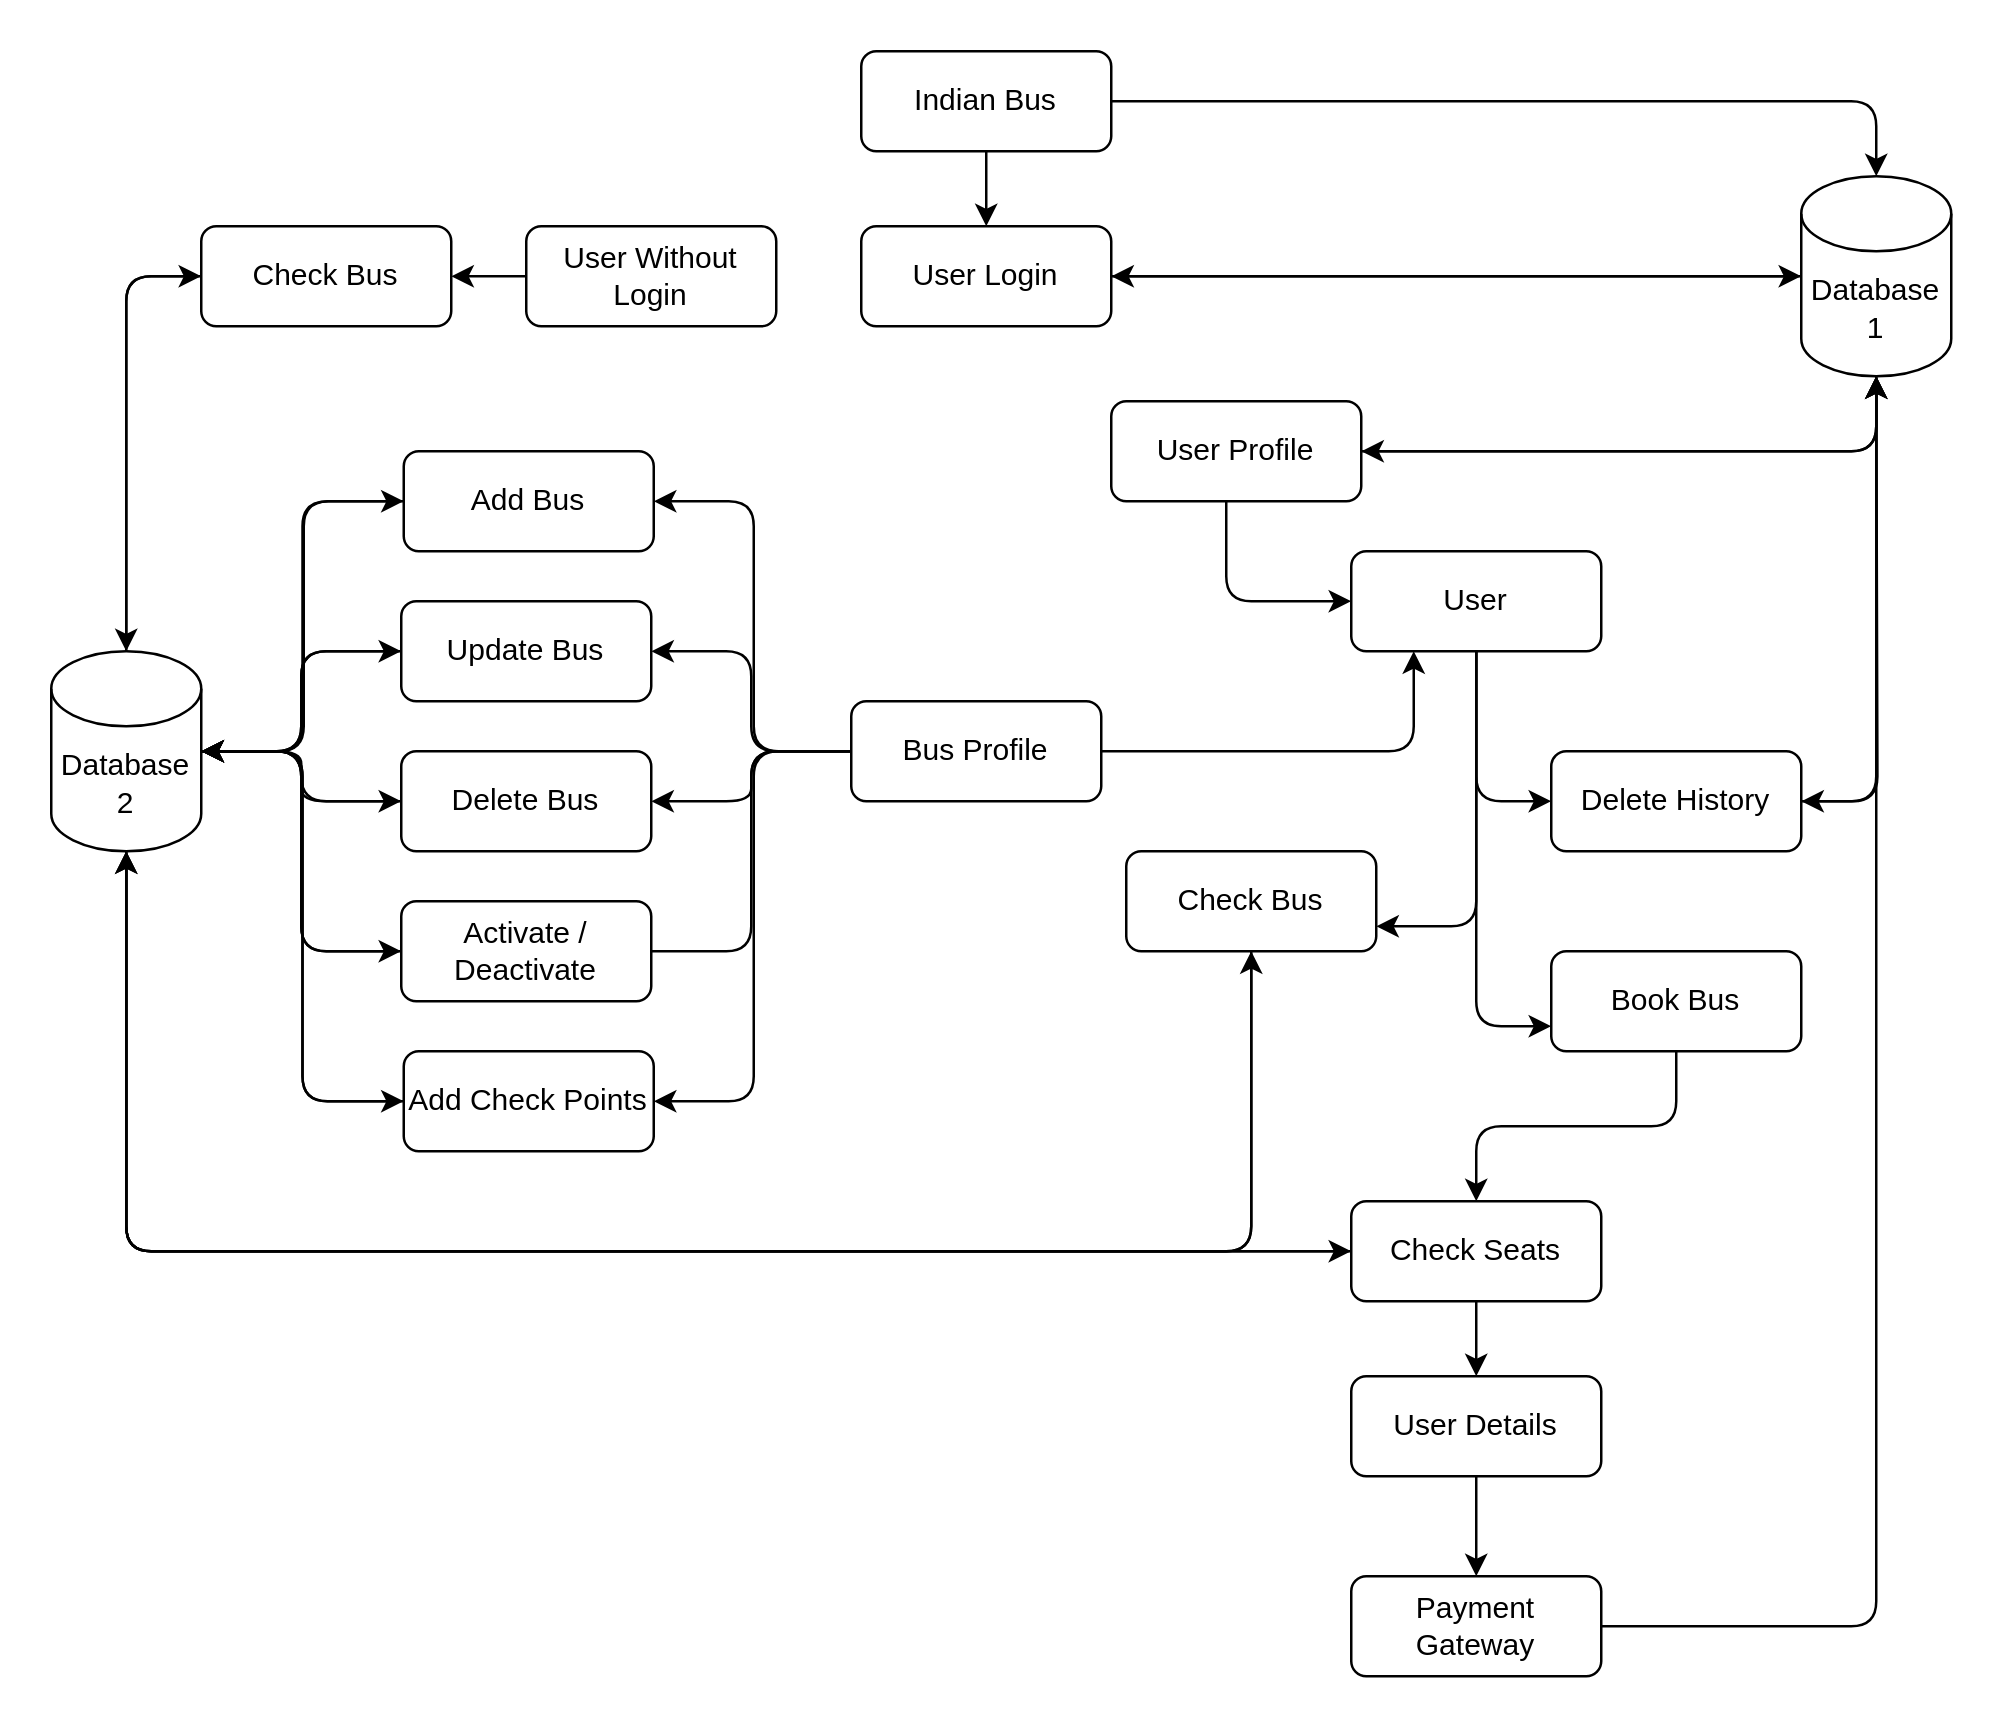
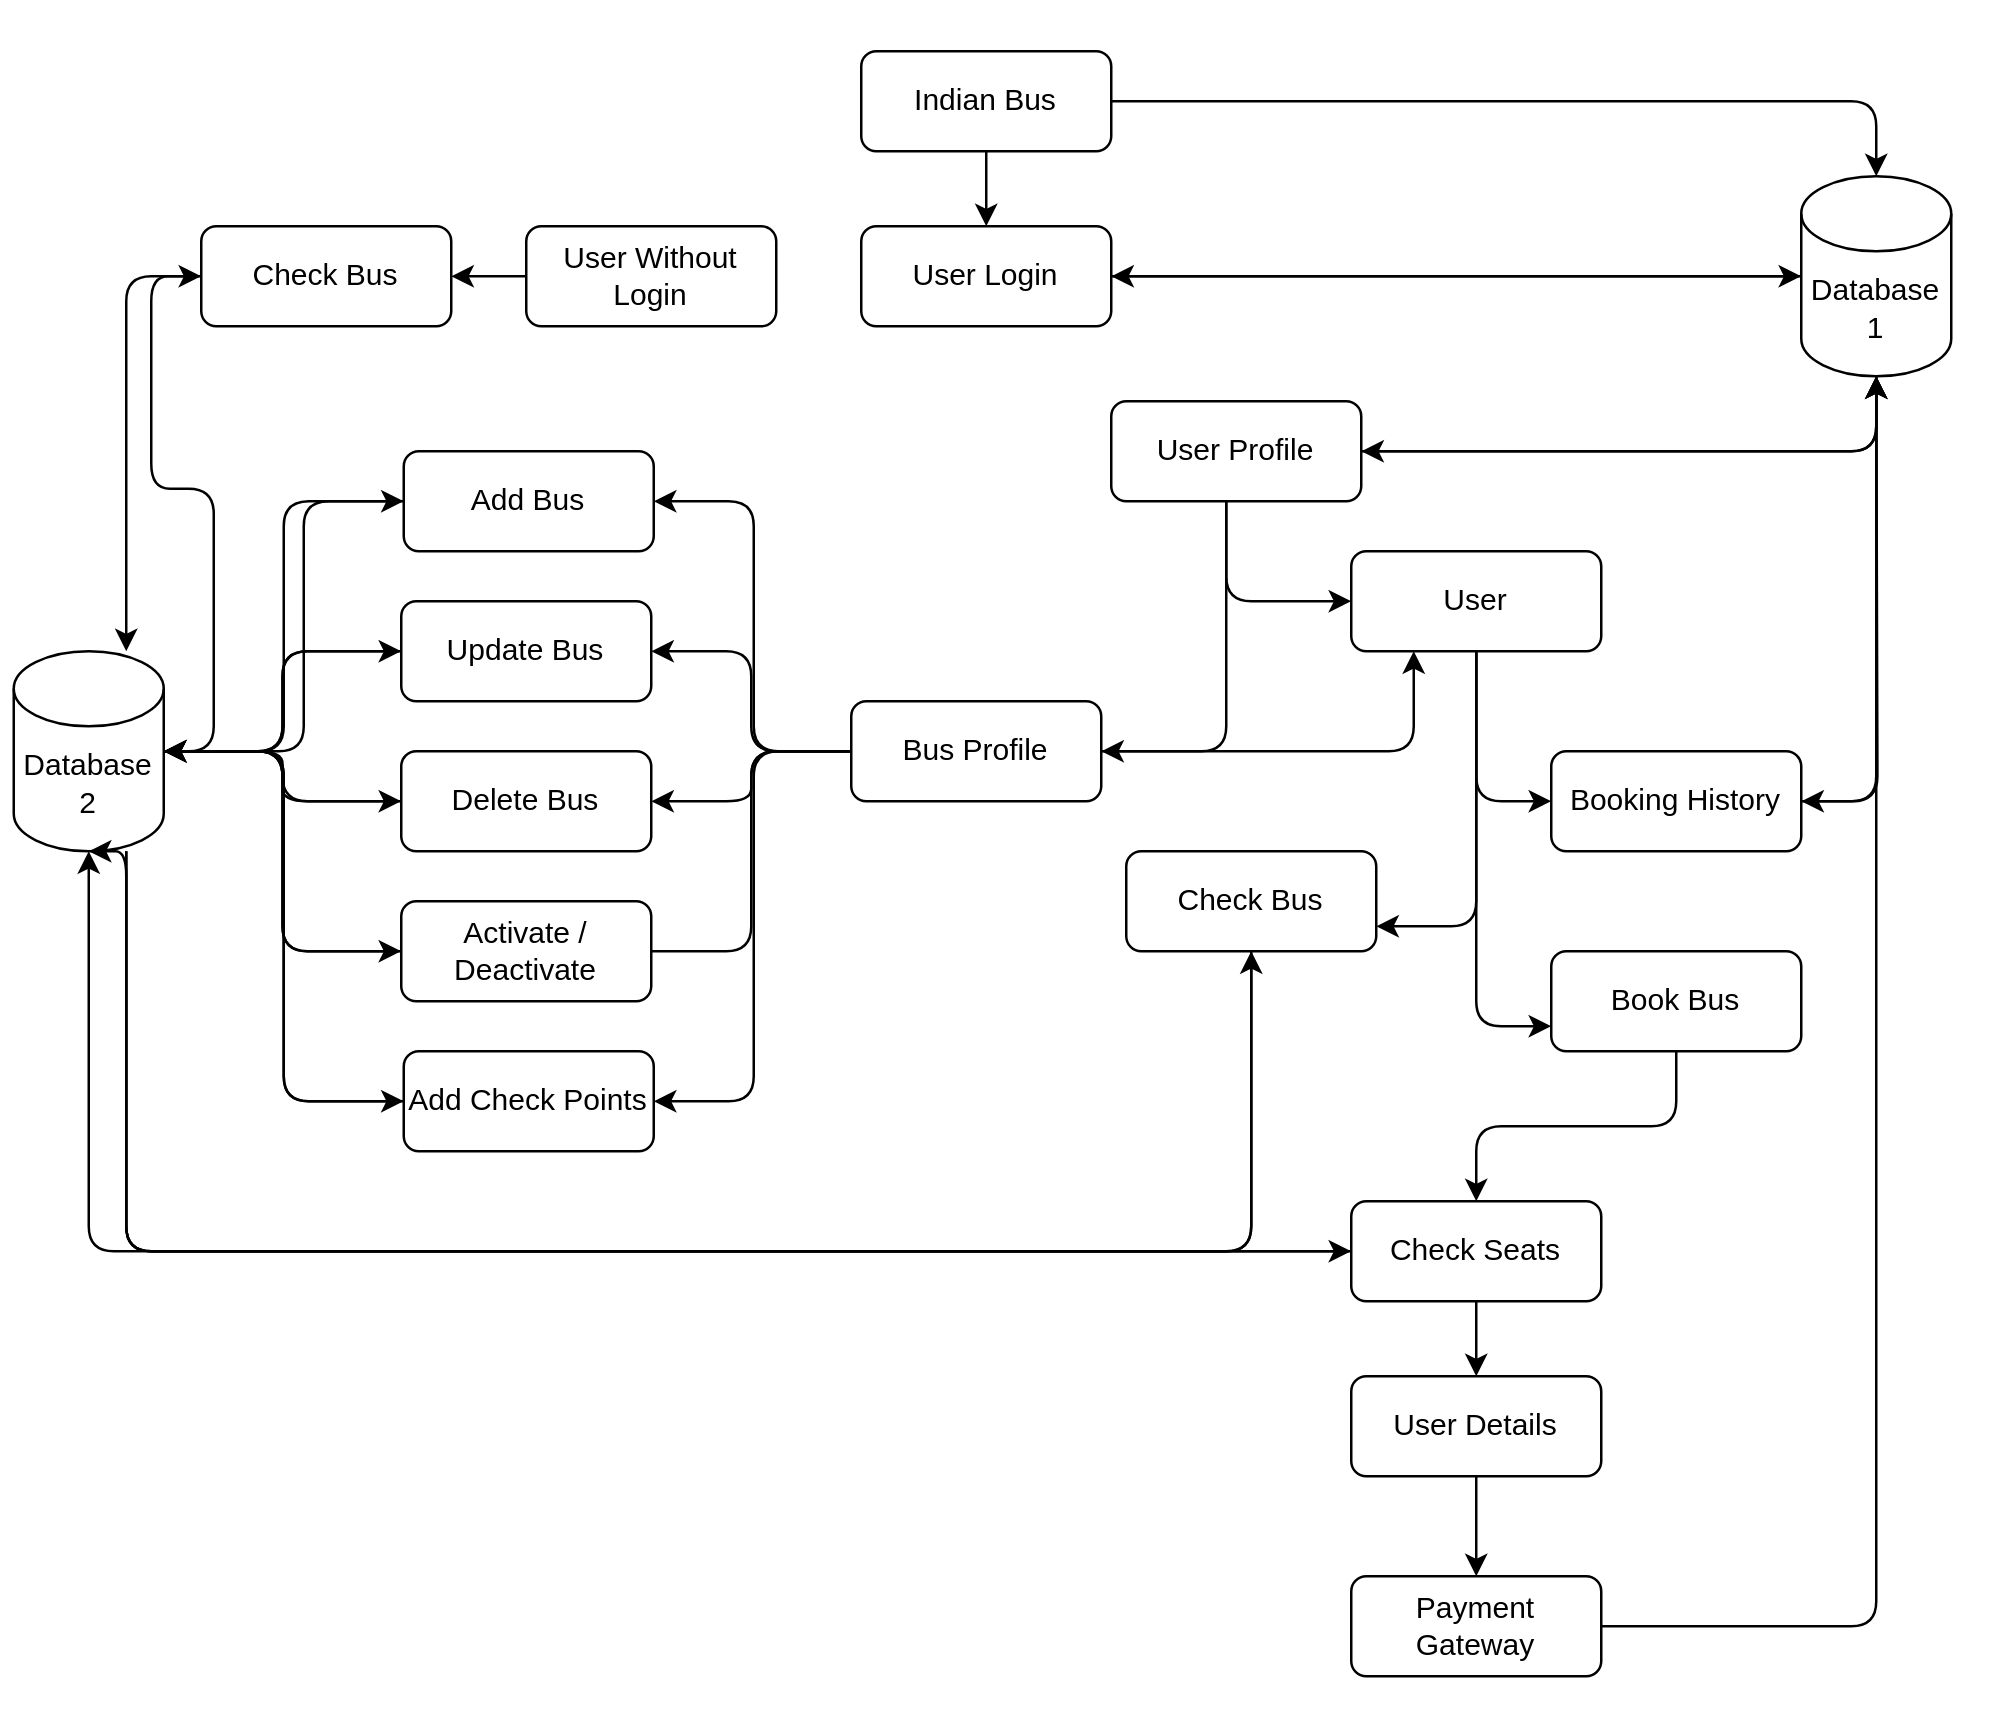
none -> (1226, 668)
(126, 751) -> (89, 751)
(1676, 801) -> (1676, 801)
